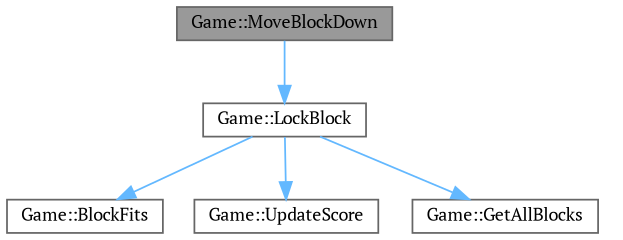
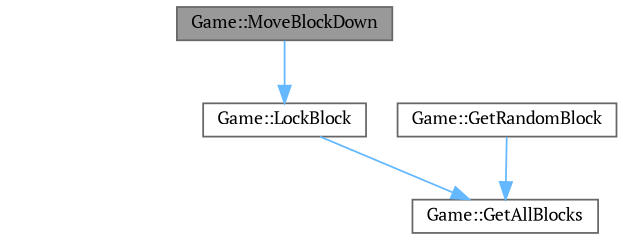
none -> (507, 120)
(85, 216) -> none
(286, 216) -> none
